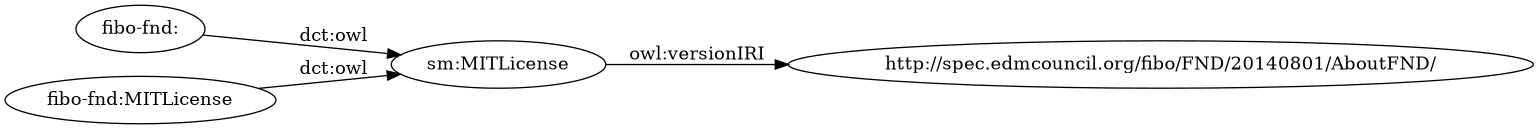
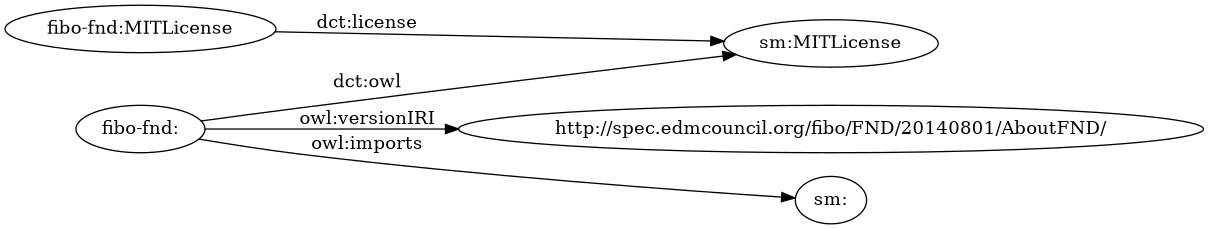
(690, 65) -> (325, 129)
(334, 69) -> (367, 23)
none -> (831, 200)
